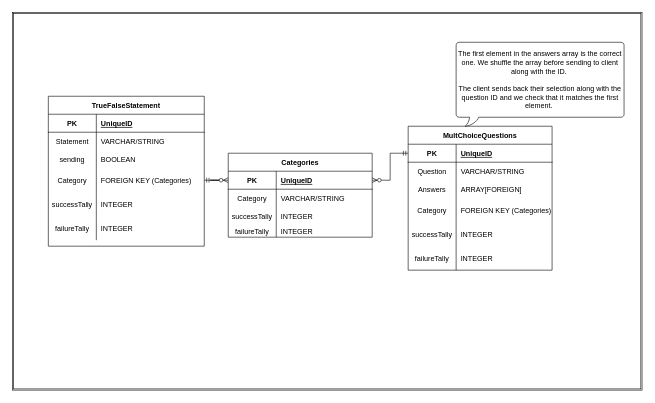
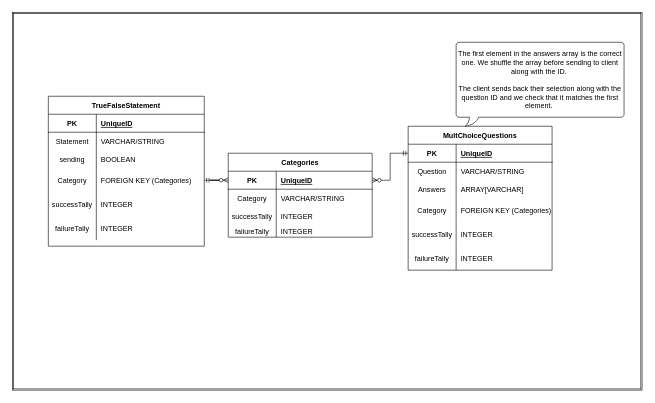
(489, 190) -> (489, 190)
